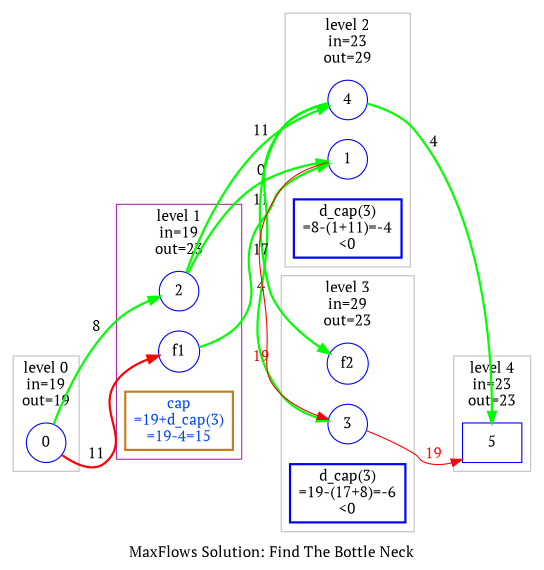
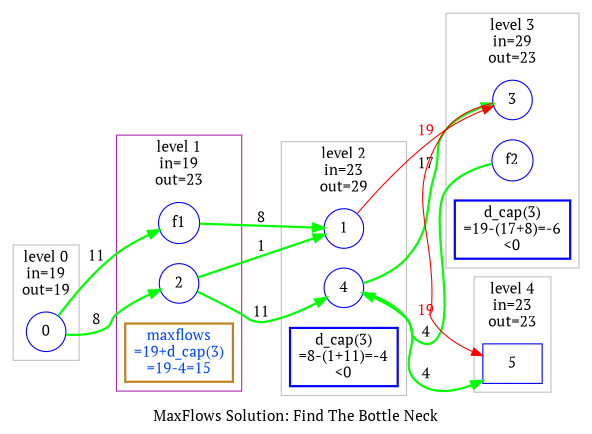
(261, 171) -> (261, 247)
(261, 200) -> (261, 218)
(271, 293) -> (444, 281)
(110, 401) -> (99, 269)
(179, 421) -> (179, 353)
